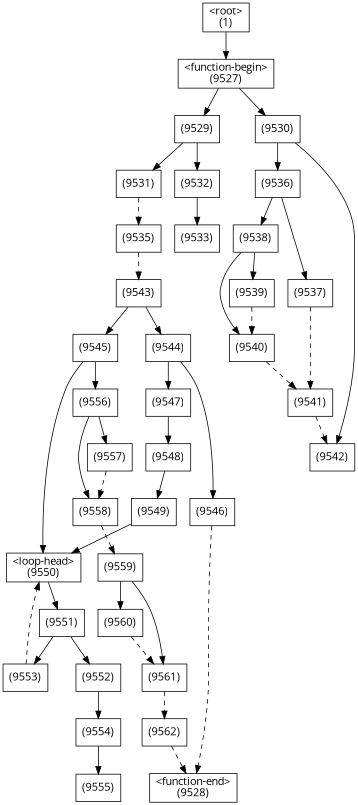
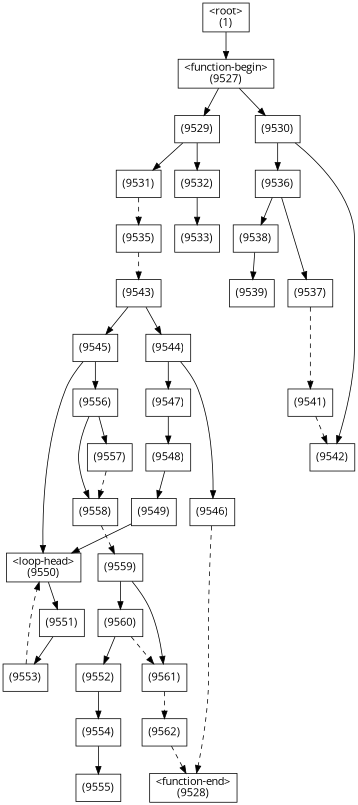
(252, 348) -> none
(78, 647) -> (111, 647)
